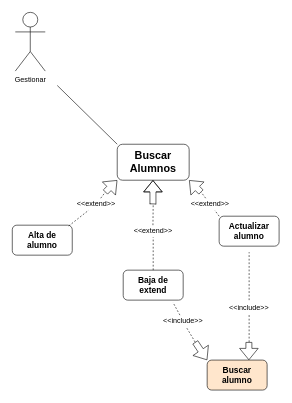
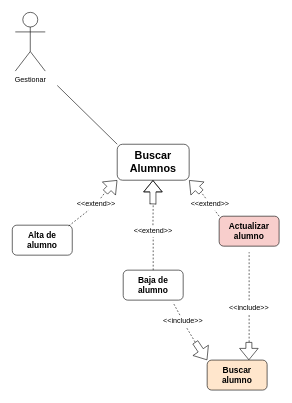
(249, 231) -> (249, 231)
(153, 285) -> (153, 285)
